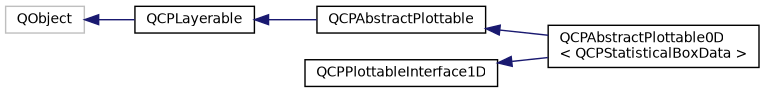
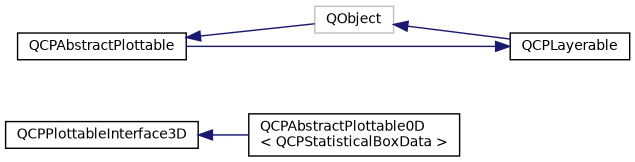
(524, 33) -> (258, 30)
(401, 73) -> (102, 135)
